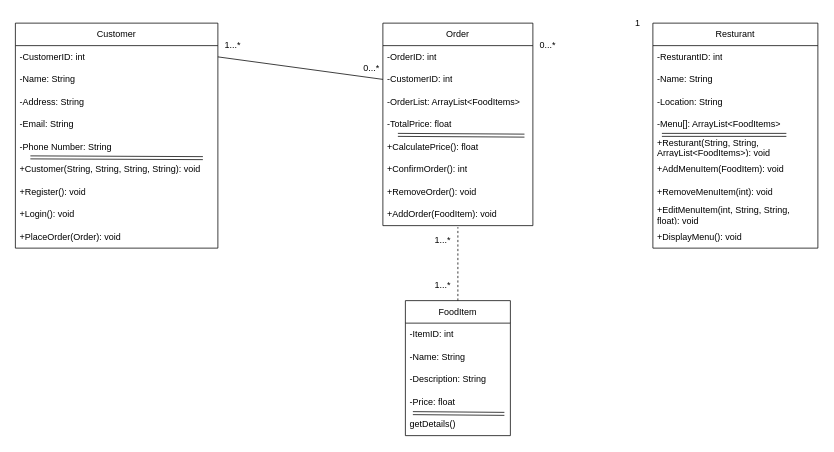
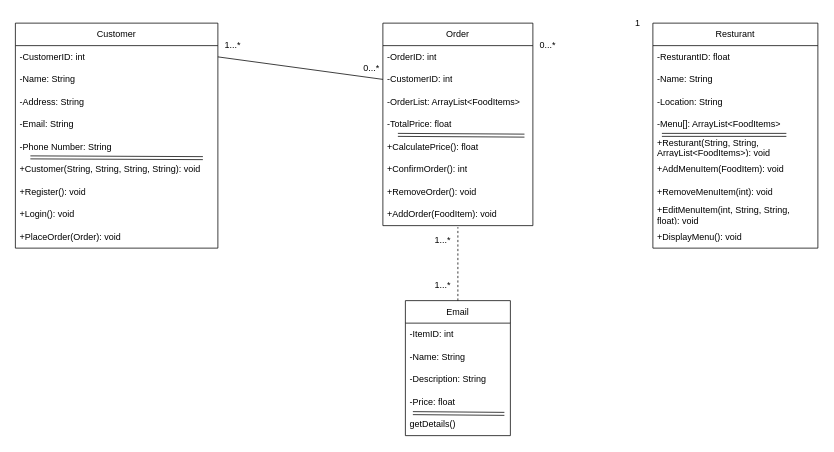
(697, 57) -> (702, 57)
(458, 312) -> (458, 312)
